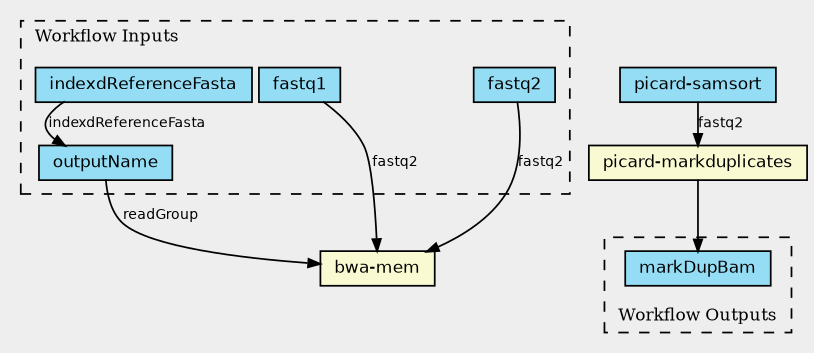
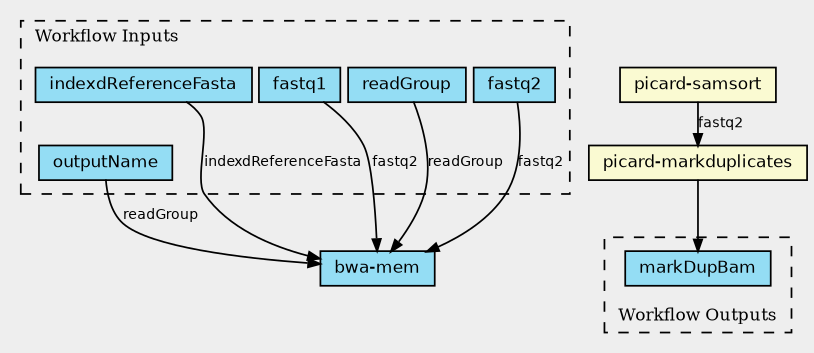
none -> (407, 85)
(698, 85) -> (698, 85)
(47, 118) -> (215, 207)
(378, 268) -> (378, 268)
